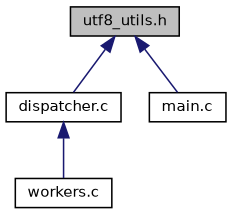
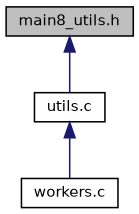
(125, 21) -> (70, 21)
(64, 107) -> (70, 107)
(188, 107) -> none
